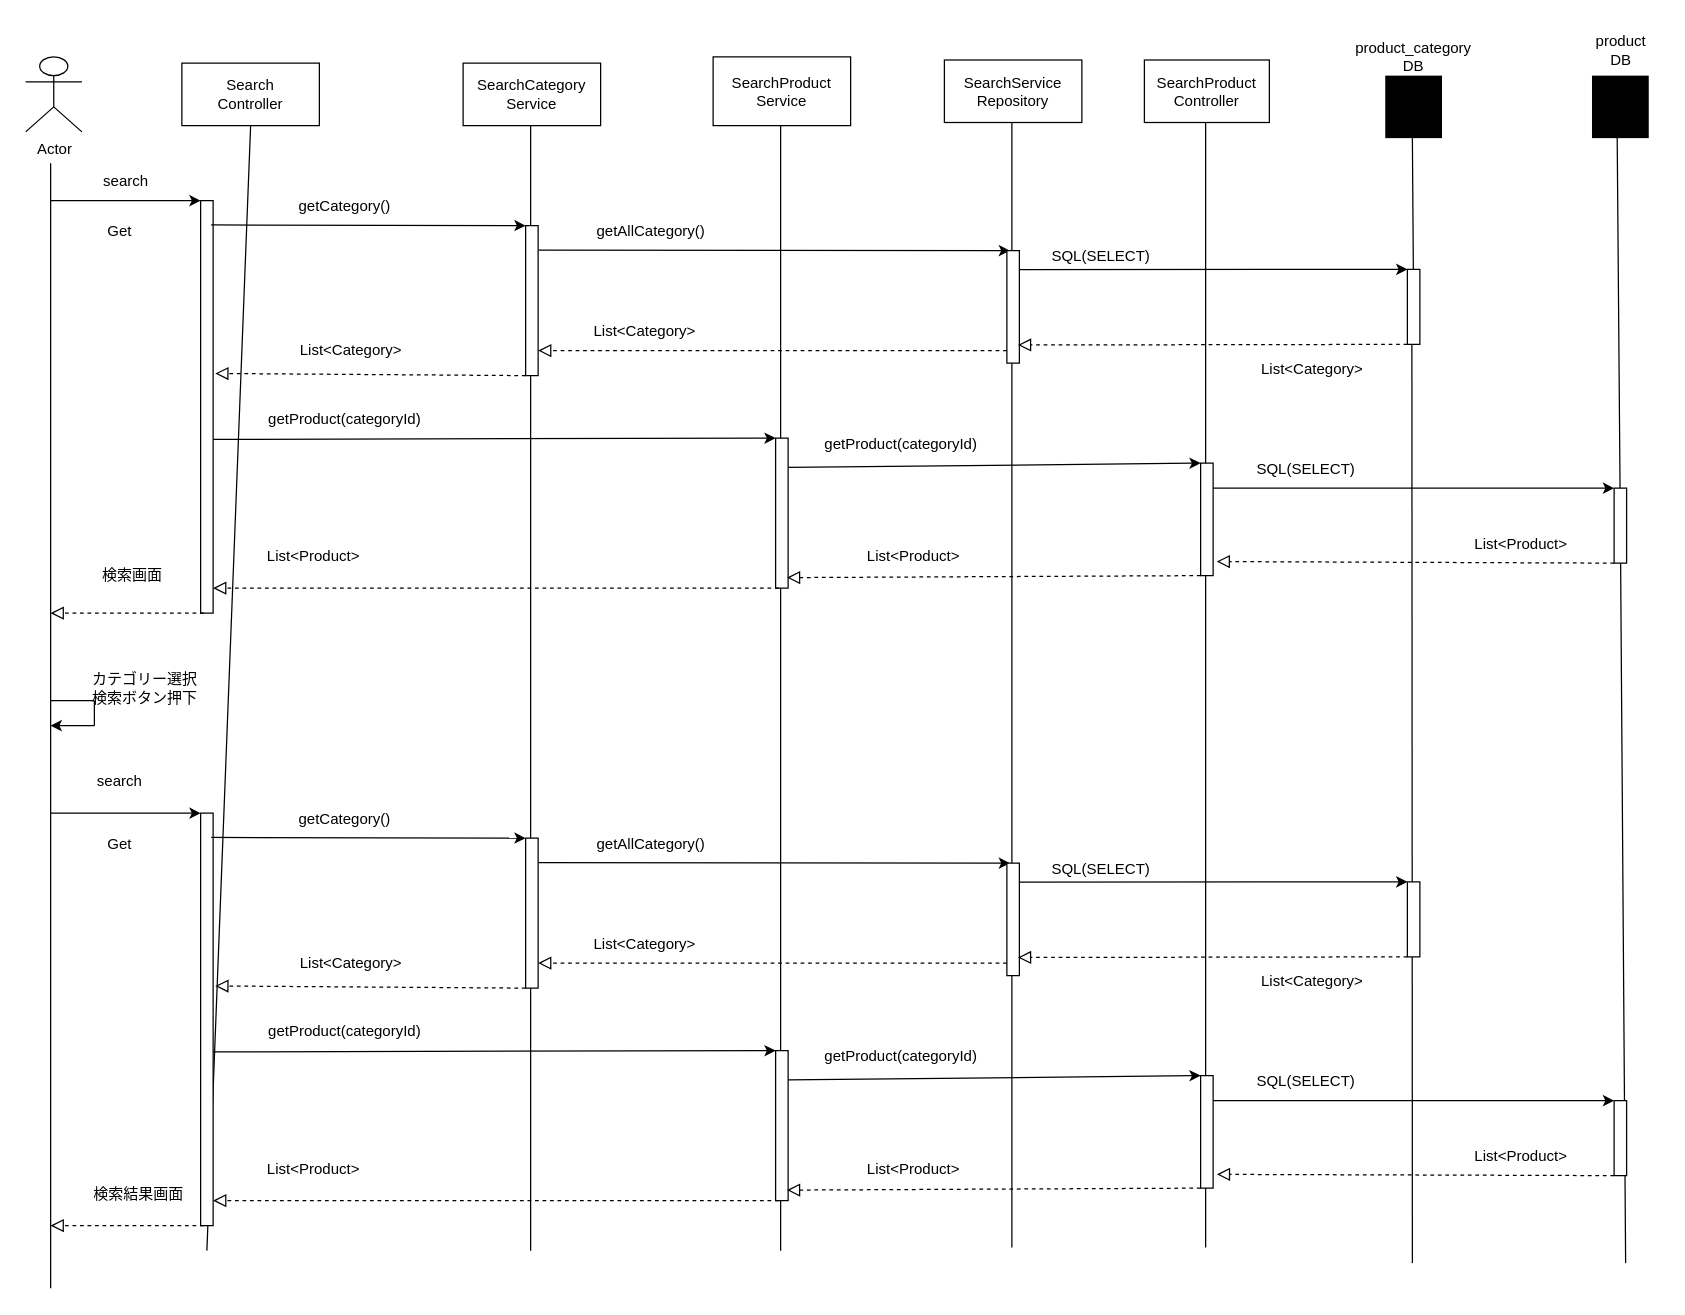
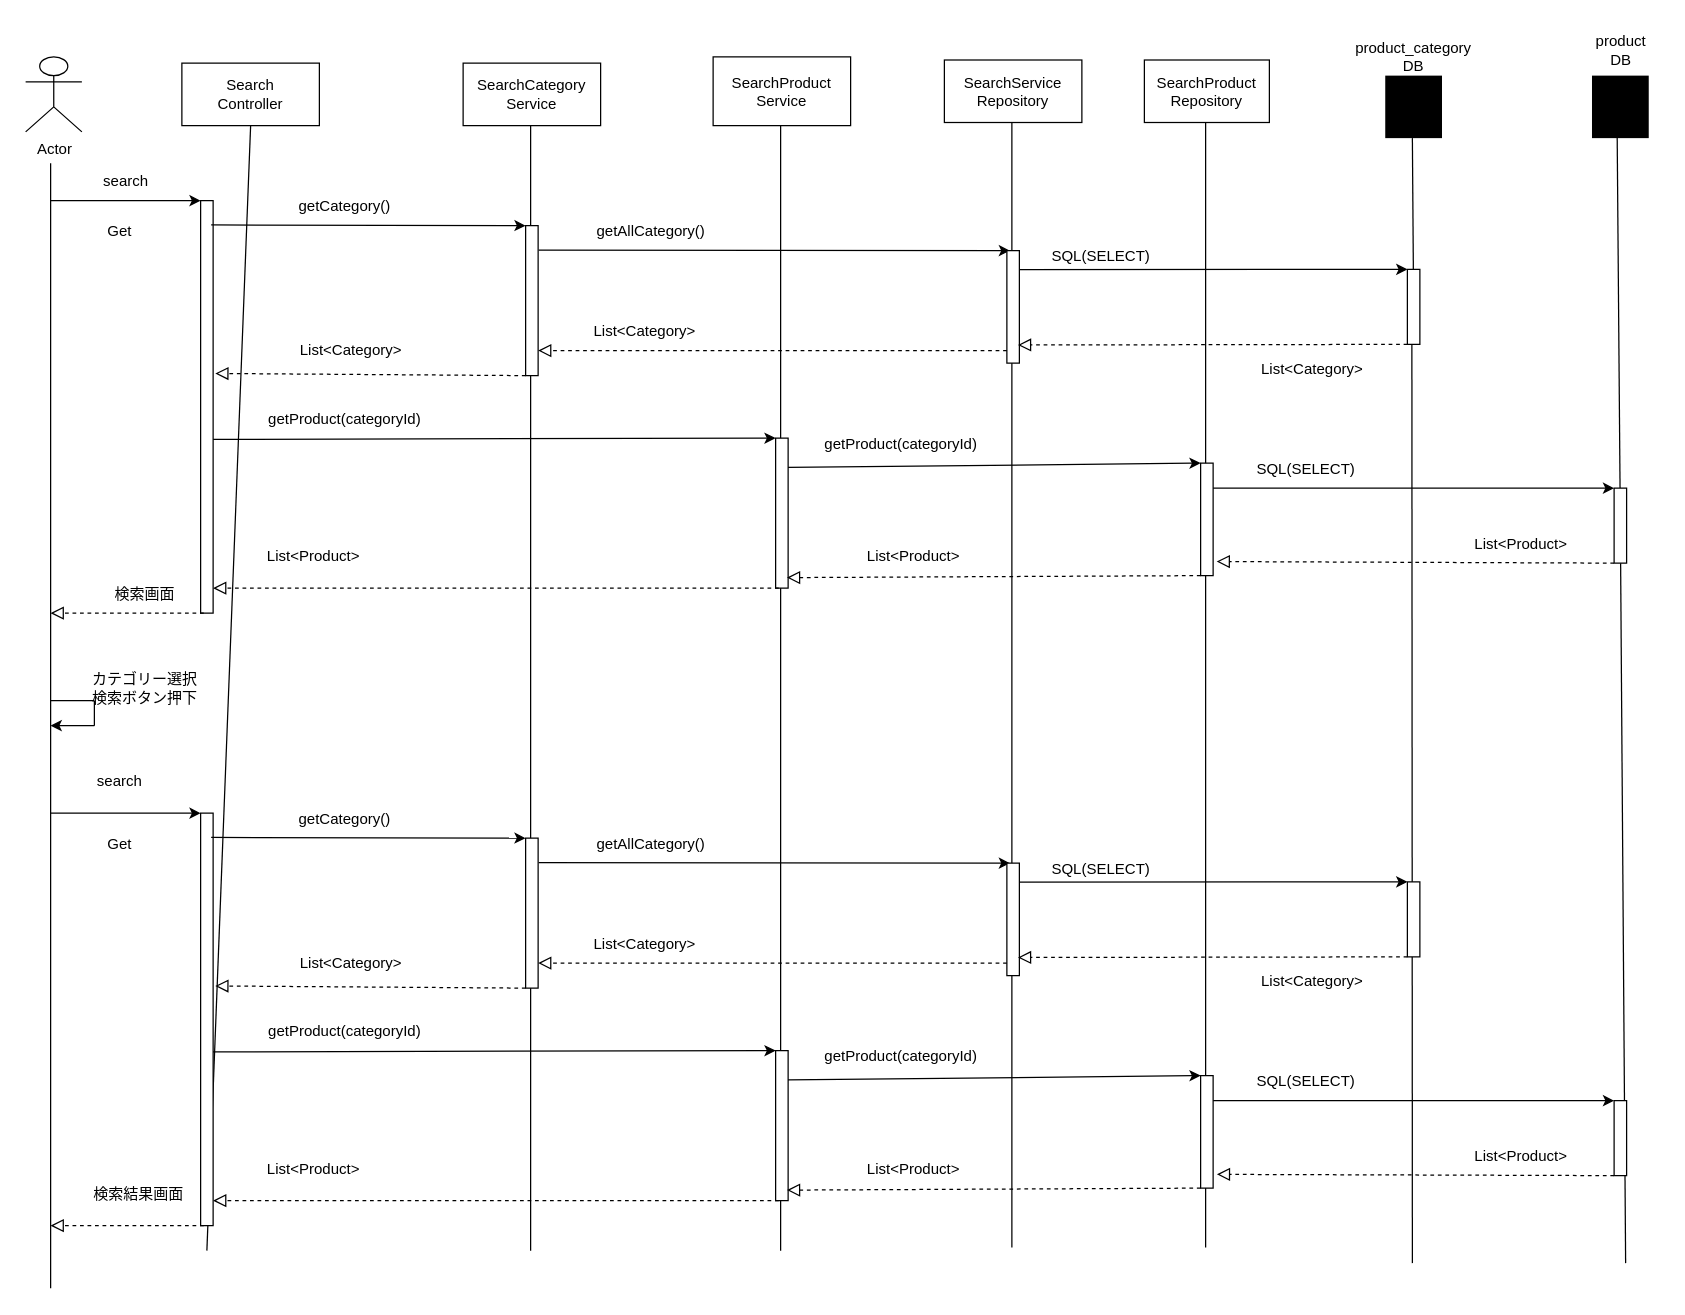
(1207, 92) -> (1207, 92)
(132, 576) -> (144, 594)
